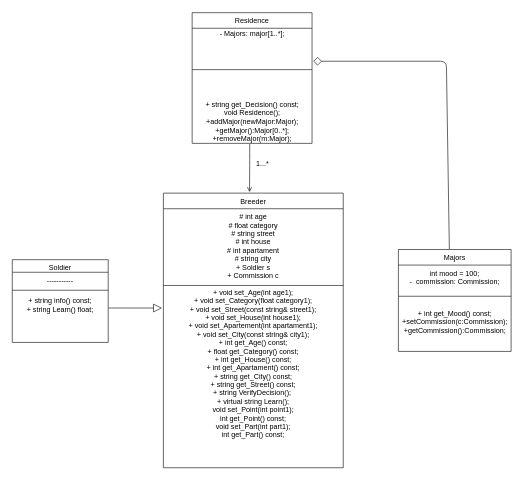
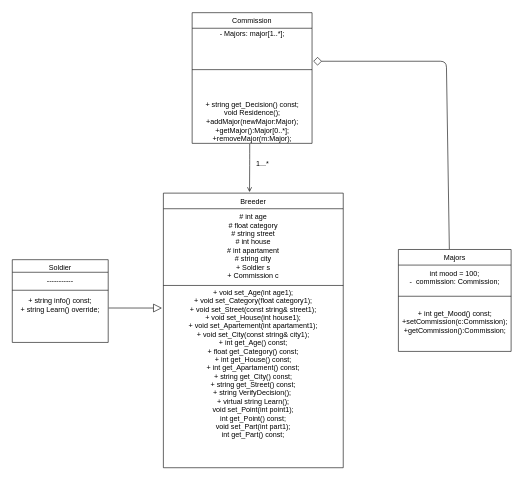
(252, 20) -> (252, 20)
(60, 301) -> (60, 301)
